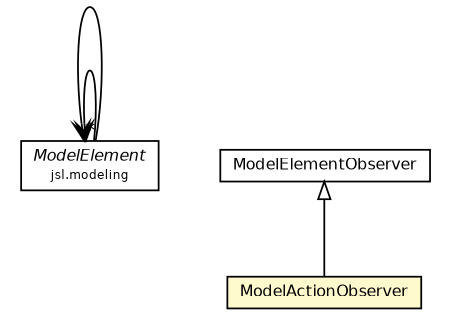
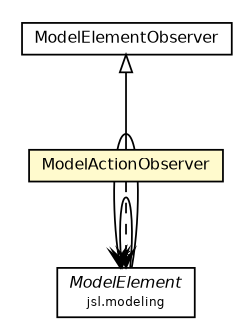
none -> (126, 215)
